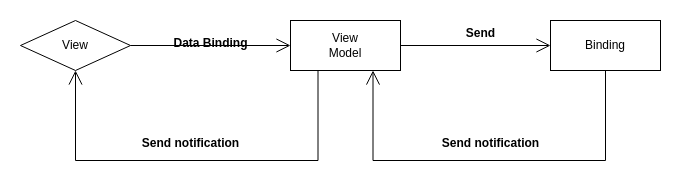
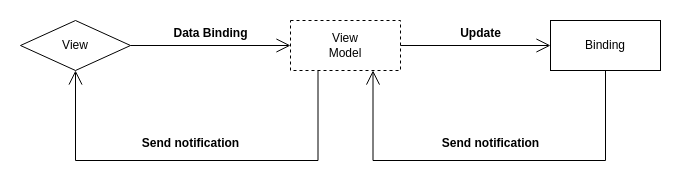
(481, 34) -> (481, 34)
(211, 44) -> (211, 34)
(346, 46) -> (346, 46)
